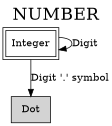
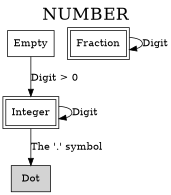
none -> (31, 44)
none -> (98, 44)
(70, 78) -> (67, 147)
